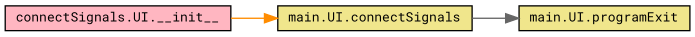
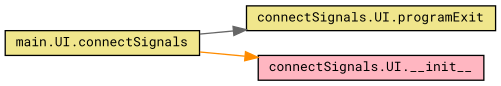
(248, 18) -> (222, 54)
(604, 18) -> (371, 18)
